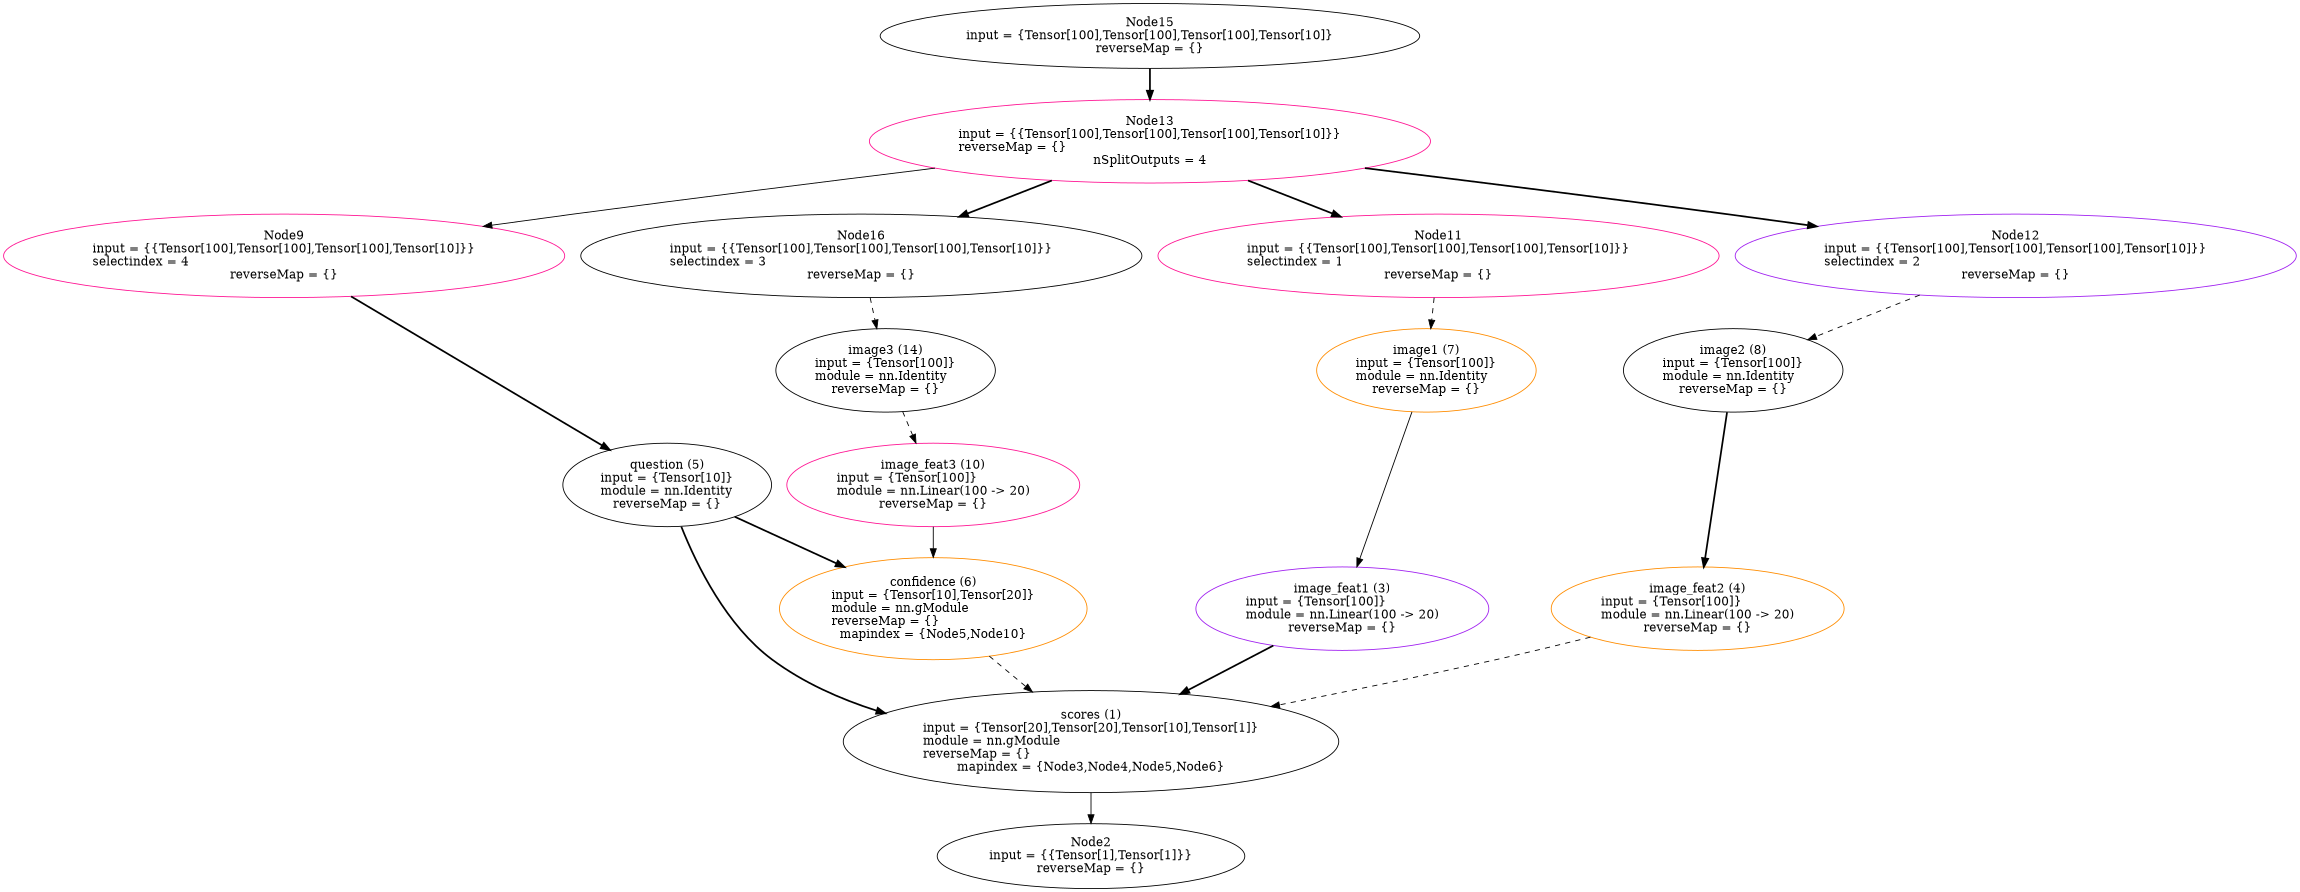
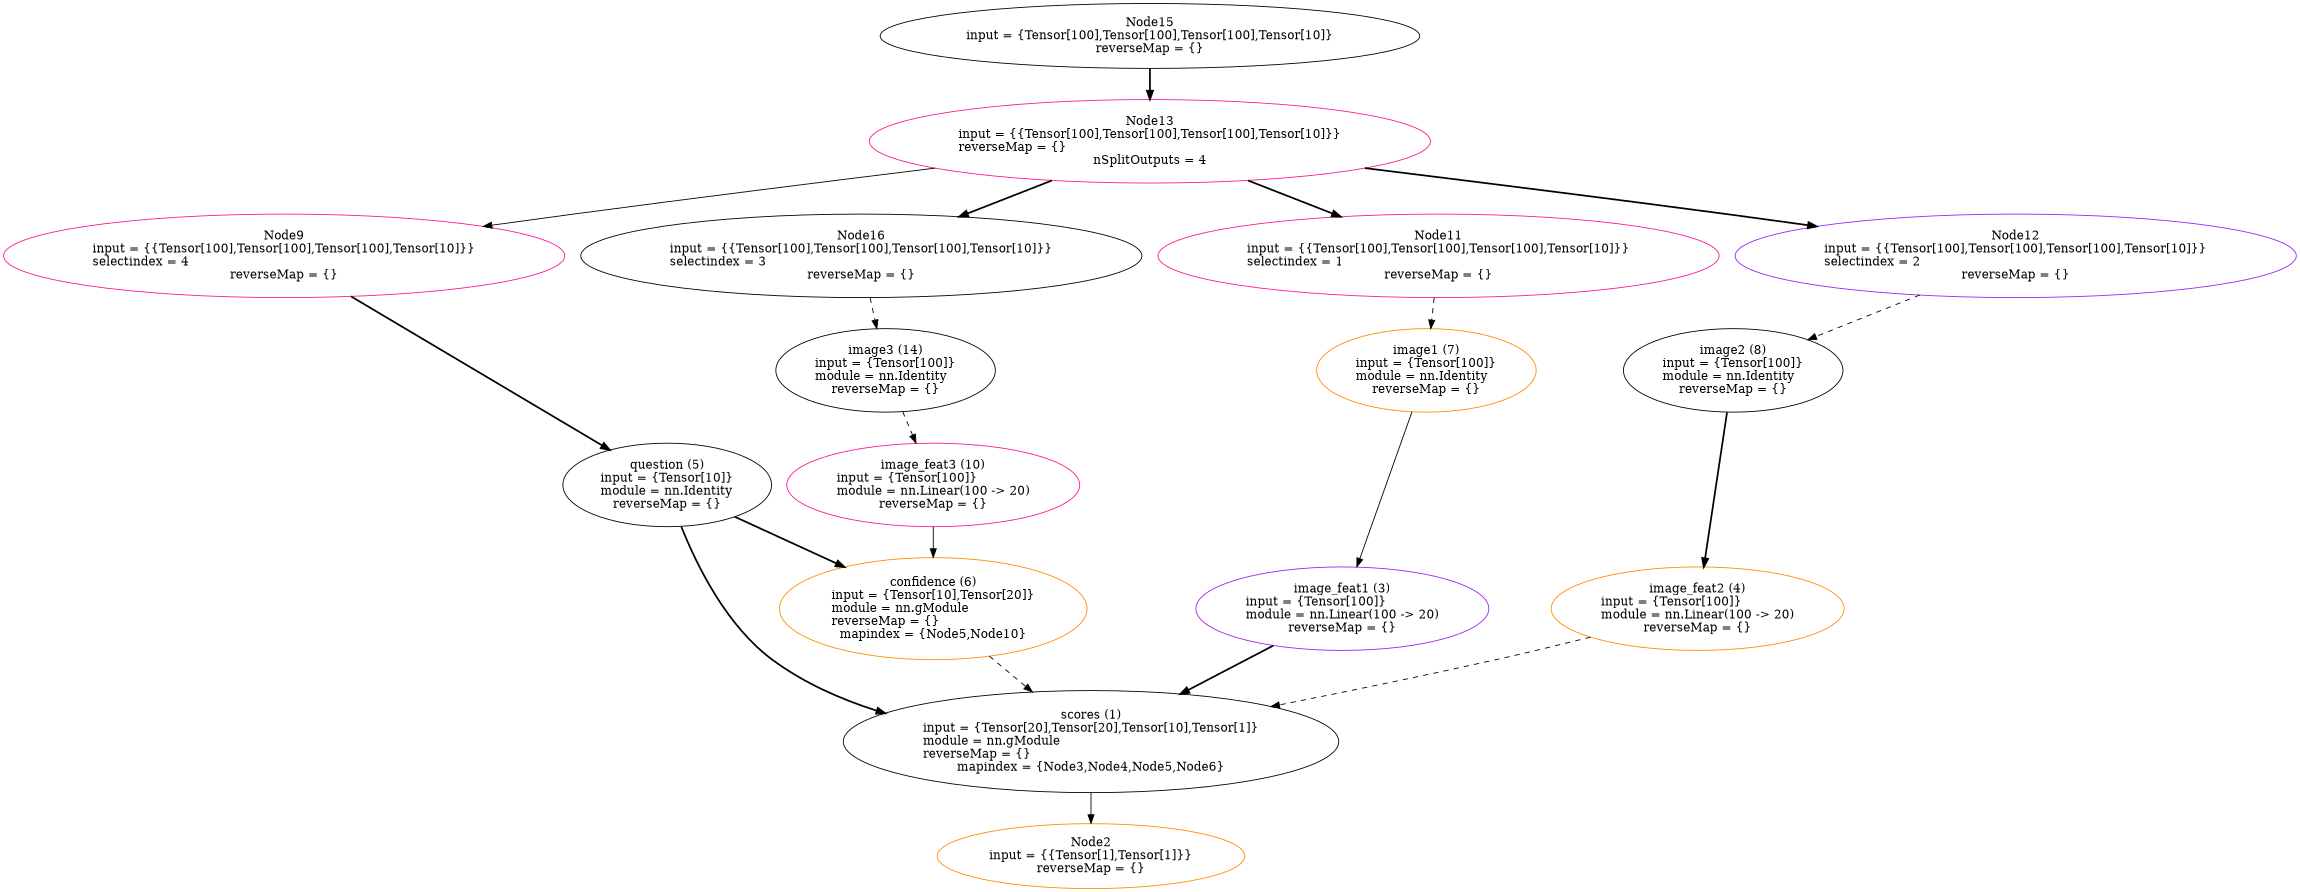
(1091, 856) -> (1091, 856)
